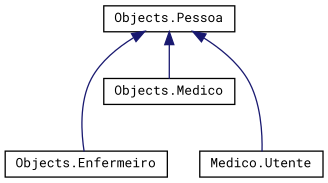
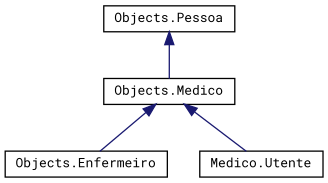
(88, 86) -> (123, 132)
(251, 86) -> (221, 132)
